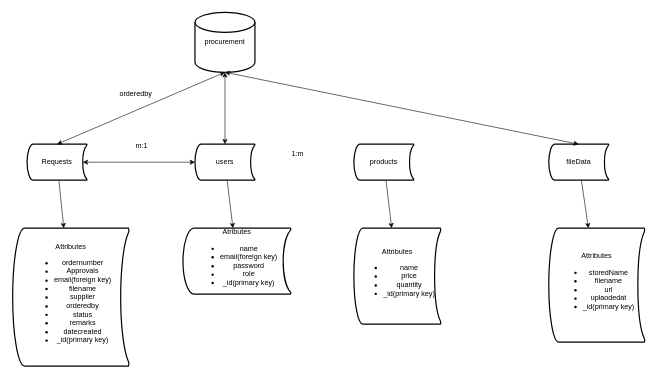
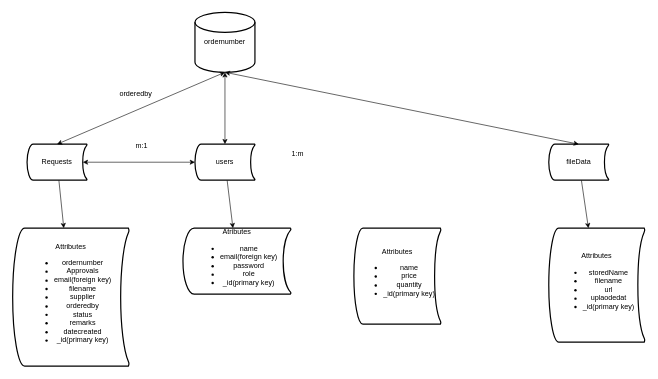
(225, 42) -> (225, 42)
(384, 162) -> none
(388, 202) -> none
